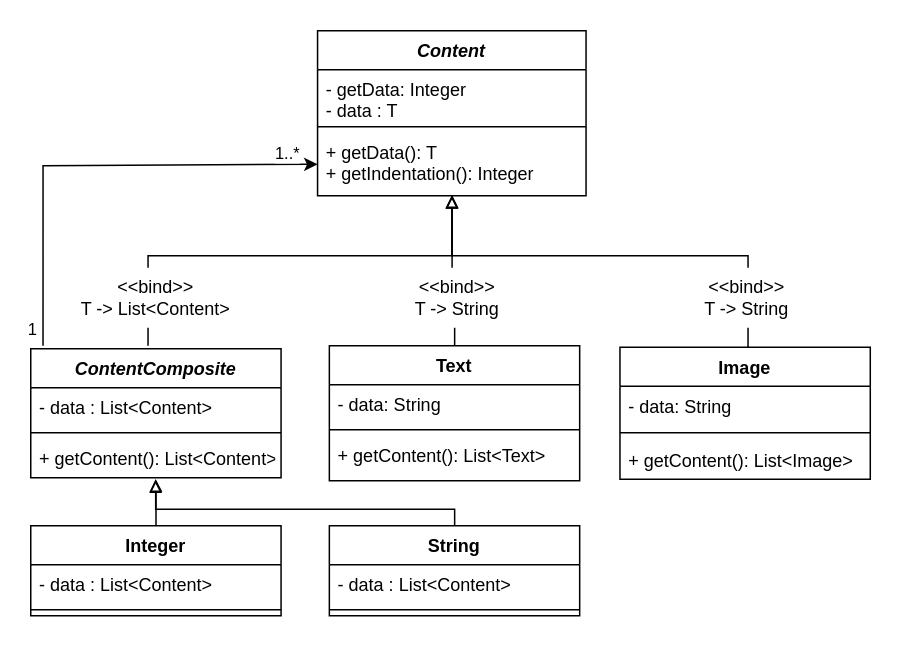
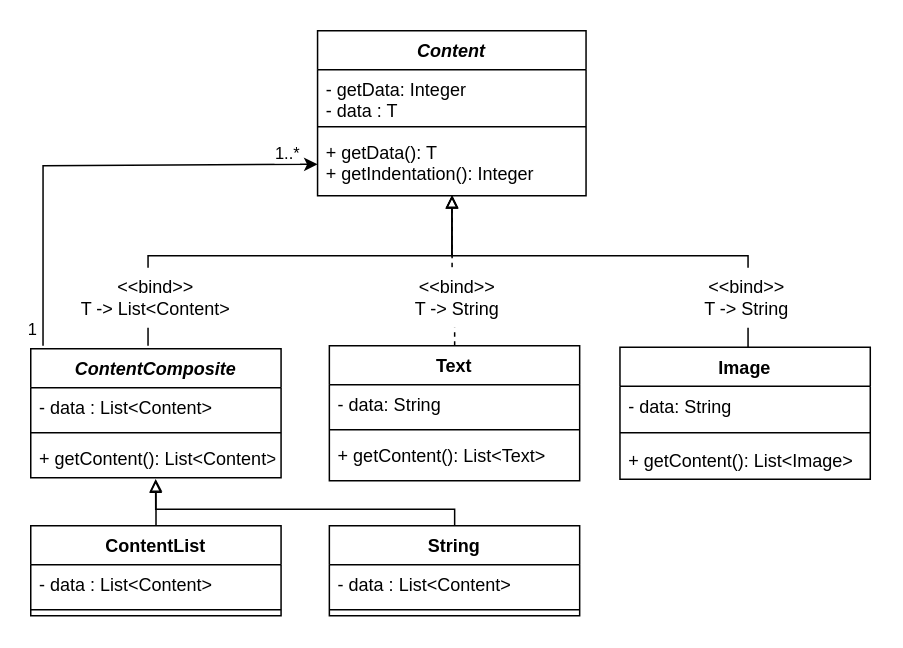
(455, 335) -> (455, 335)
(155, 546) -> (155, 546)
